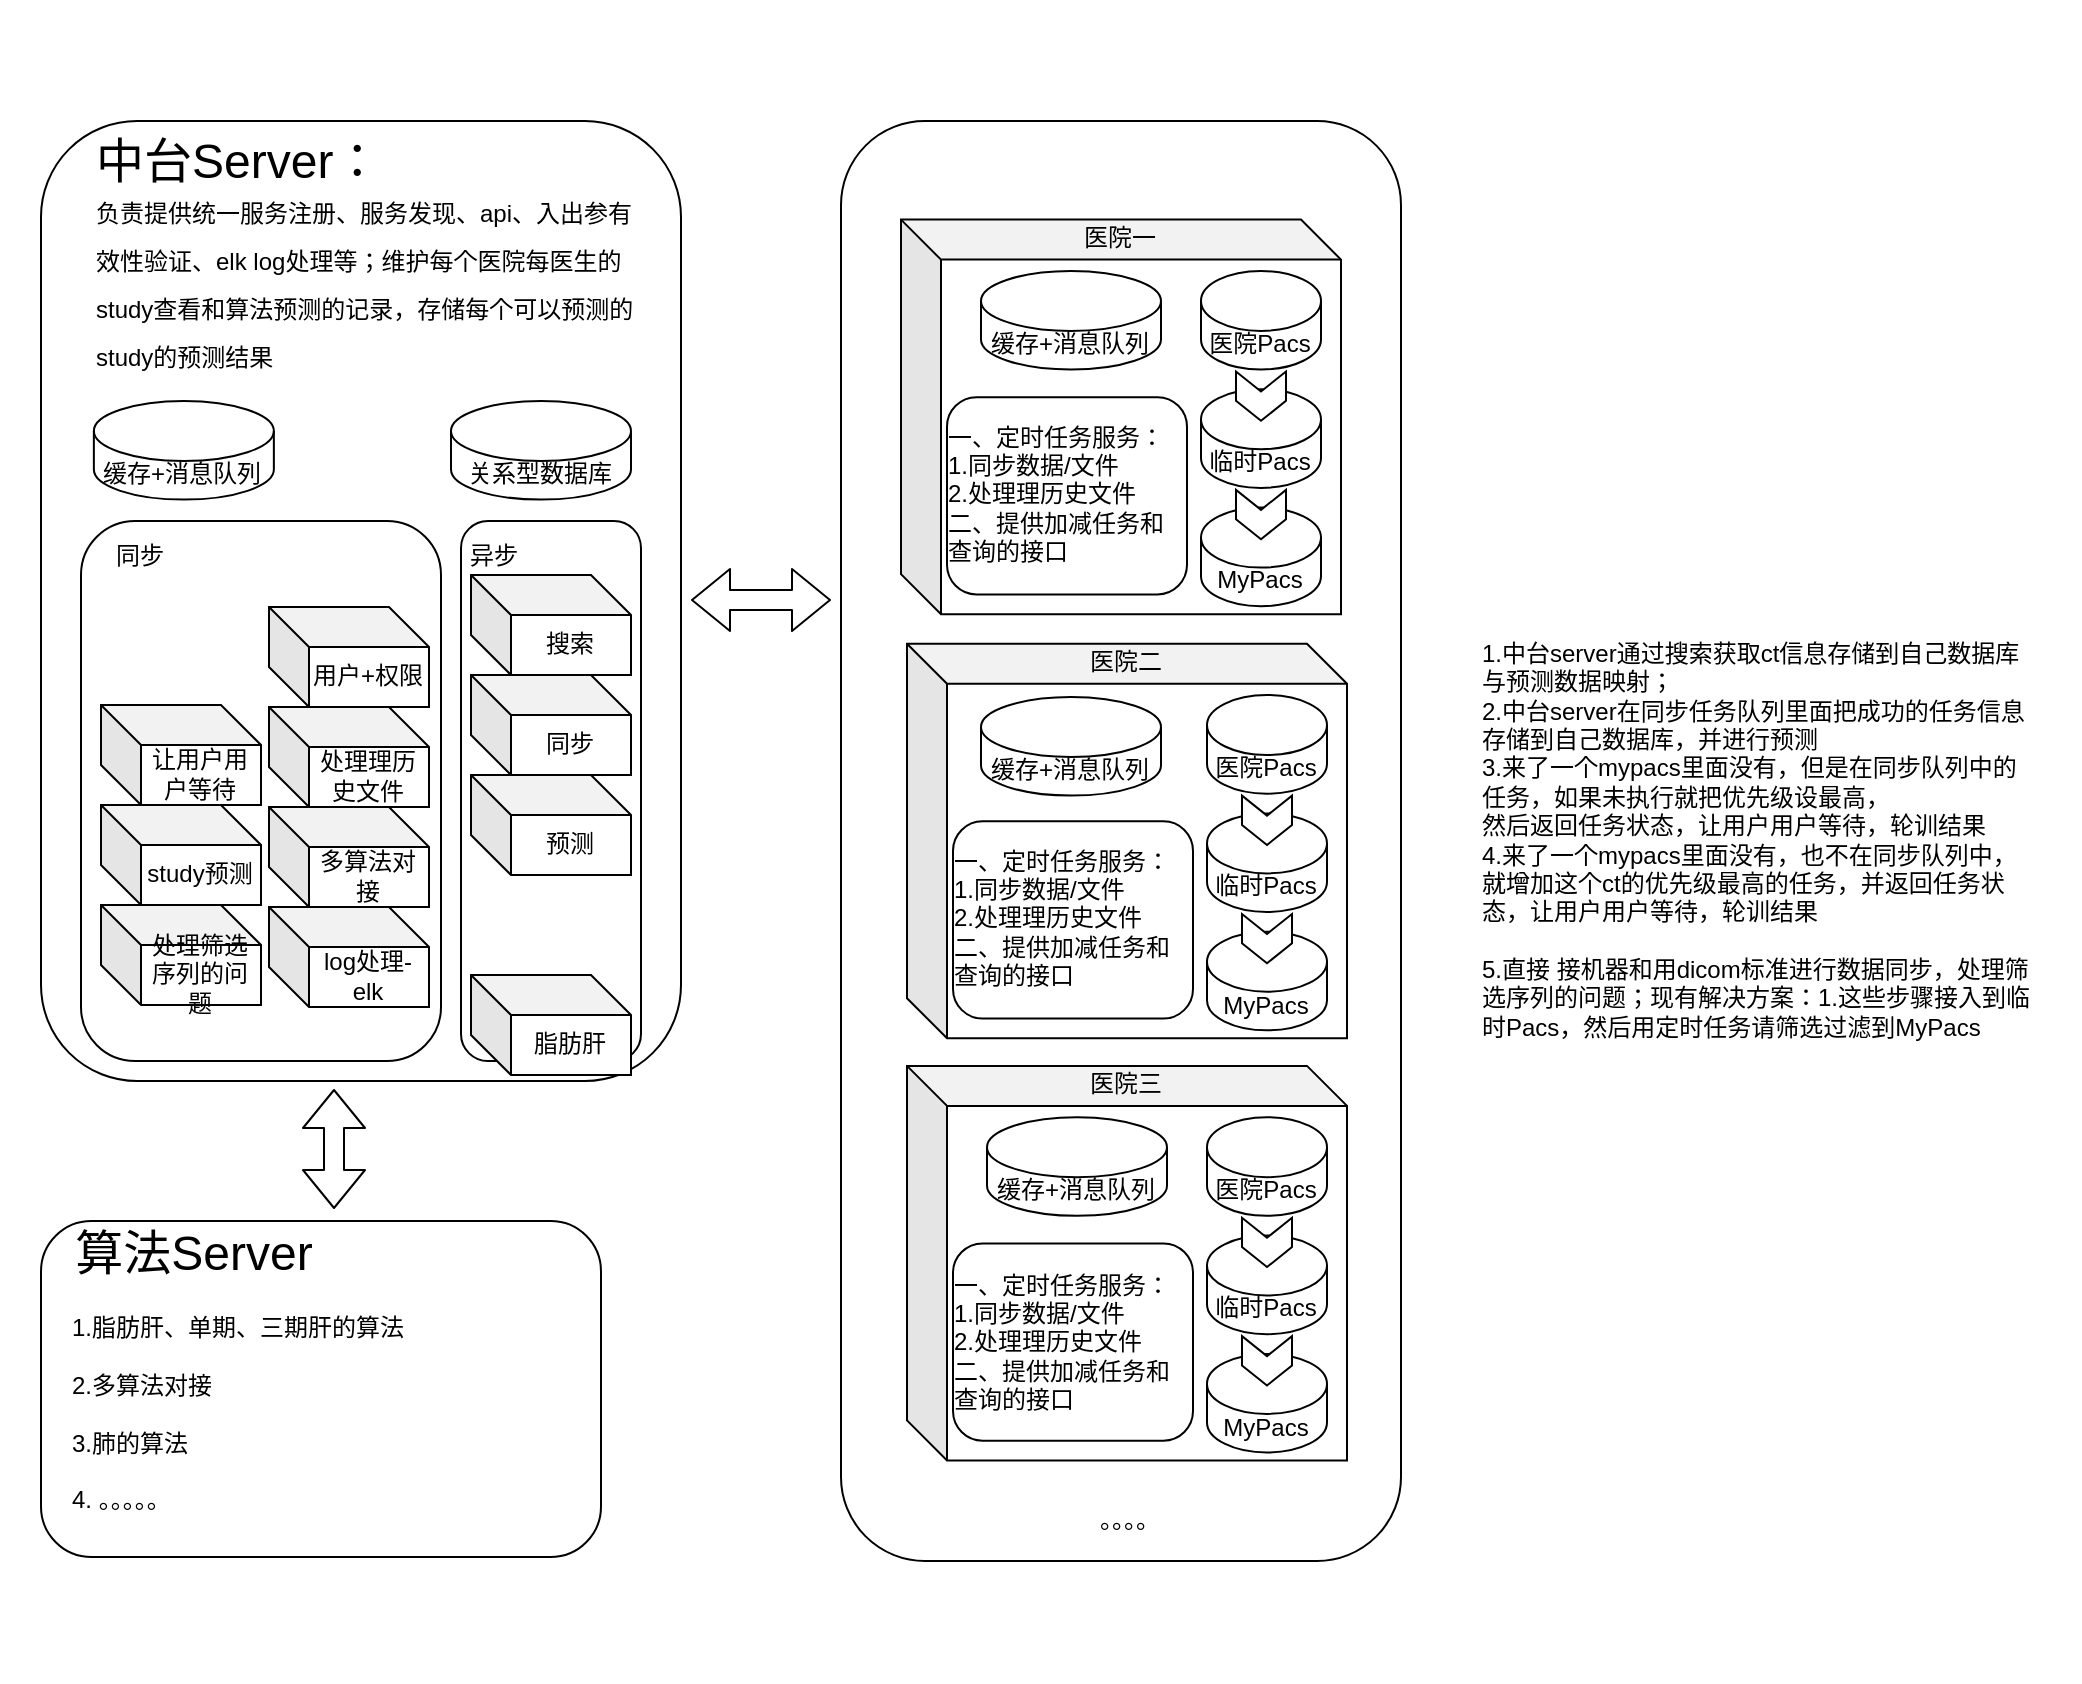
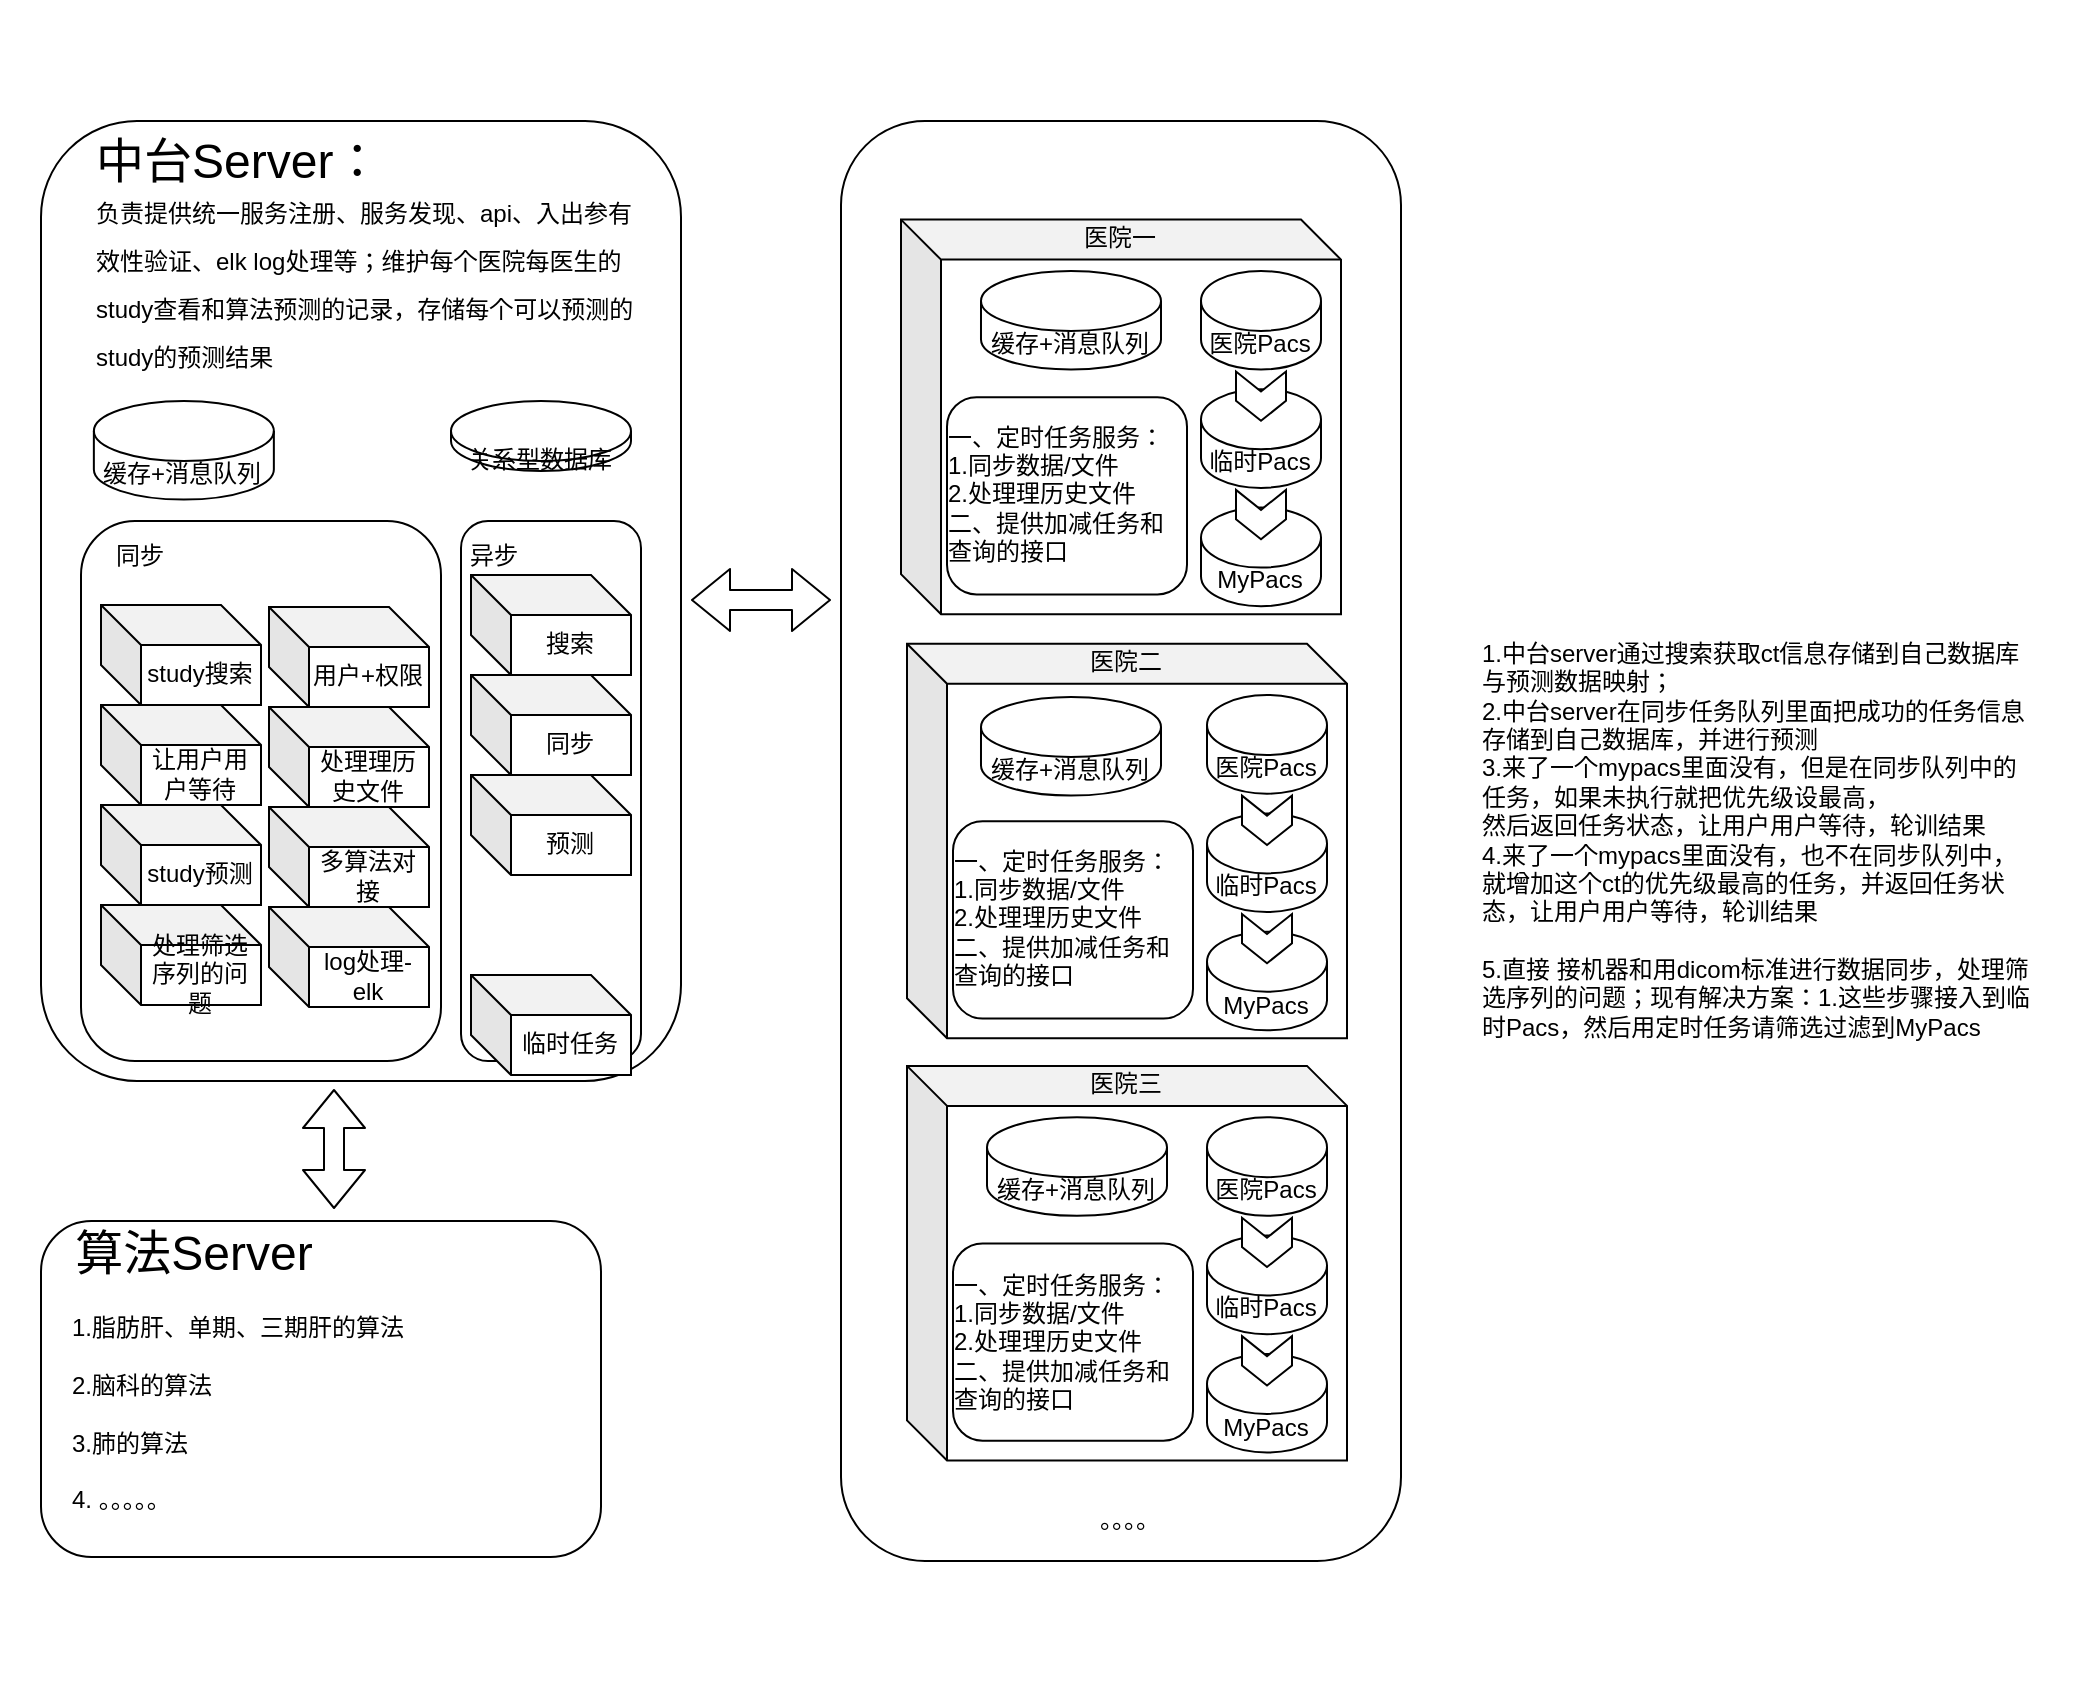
(541, 450) -> (541, 436)
none -> (181, 655)
(571, 1045) -> (571, 1045)
(239, 1415) -> (239, 1415)
